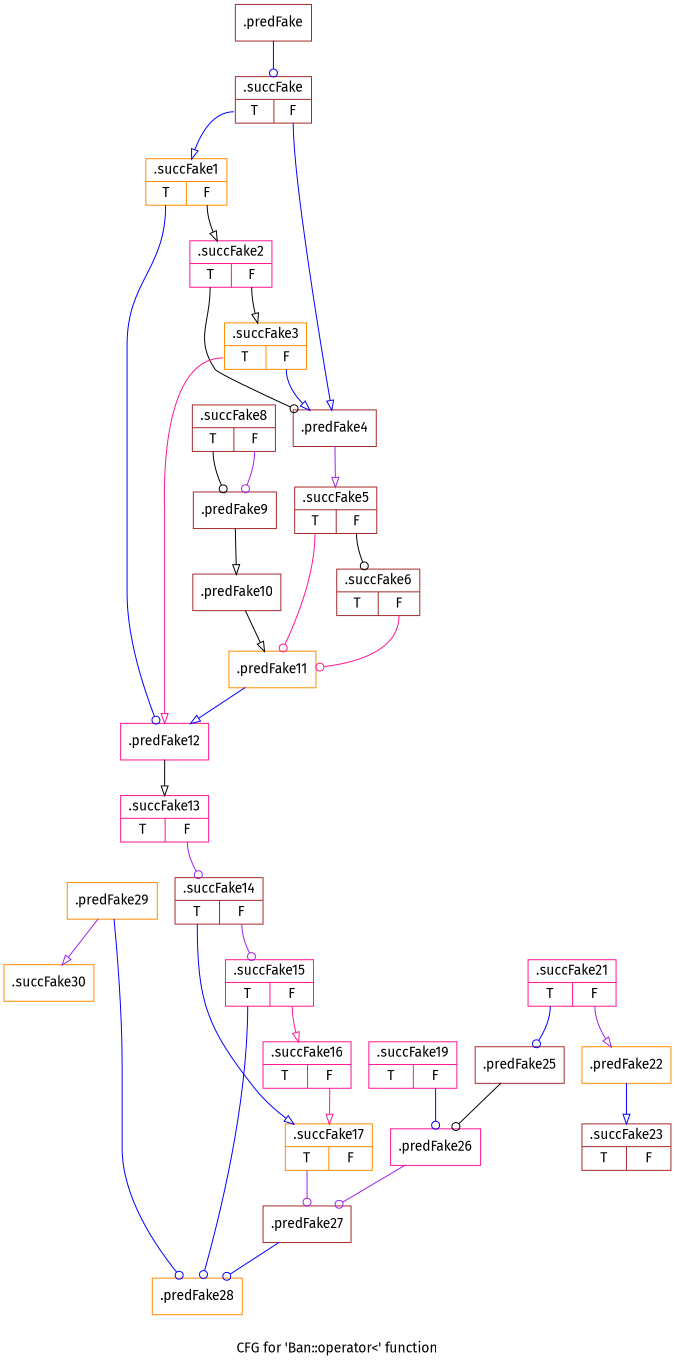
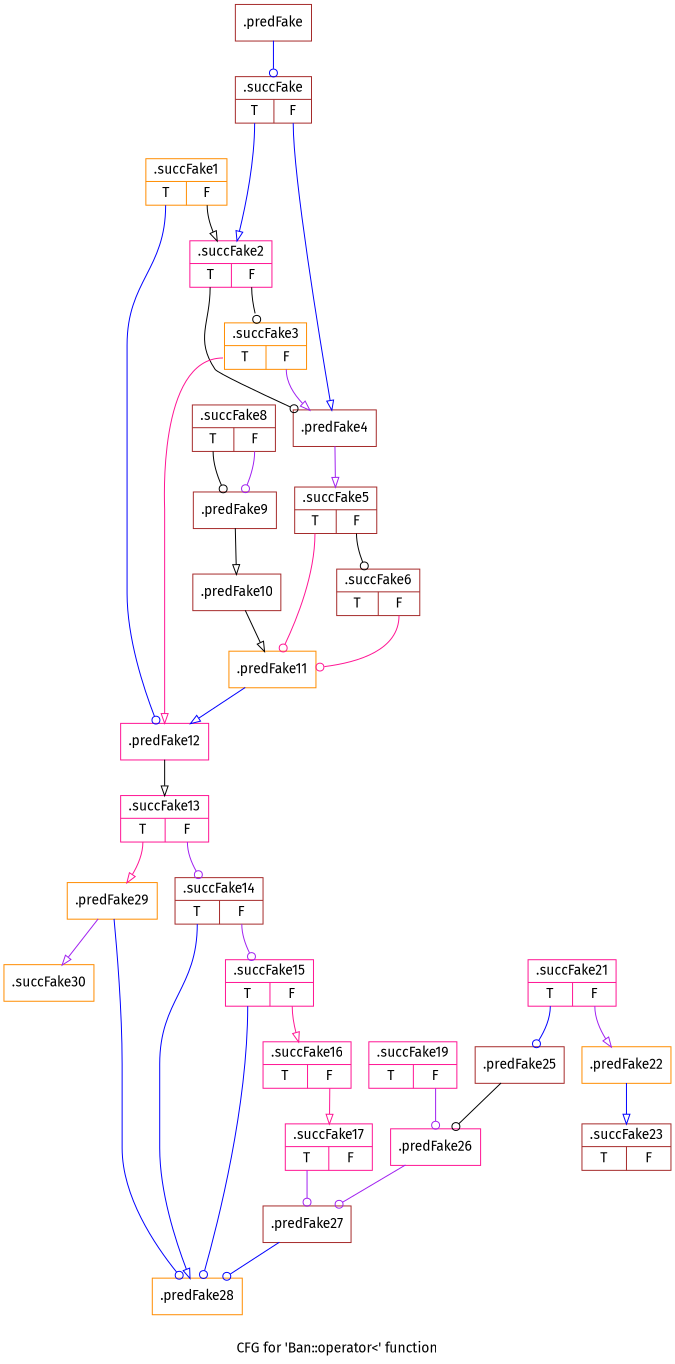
(209, 125) -> (250, 178)
(253, 300) -> (253, 300)
(291, 388) -> (291, 388)
none -> (140, 859)
(217, 1032) -> (160, 1095)
(436, 1105) -> (436, 1105)
(329, 1147) -> (329, 1147)
